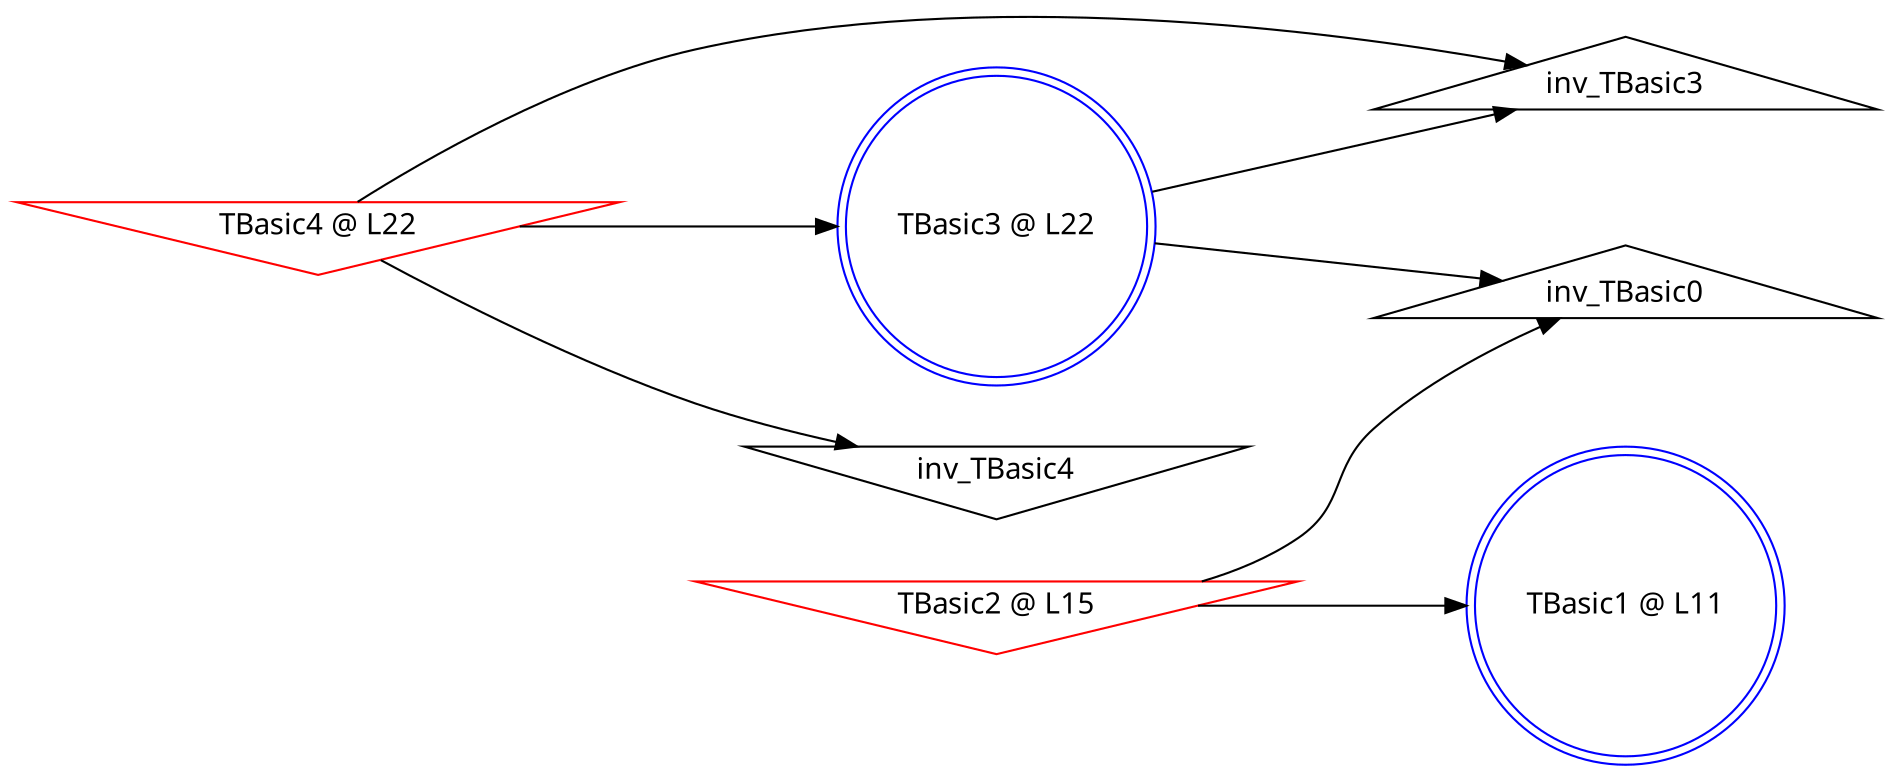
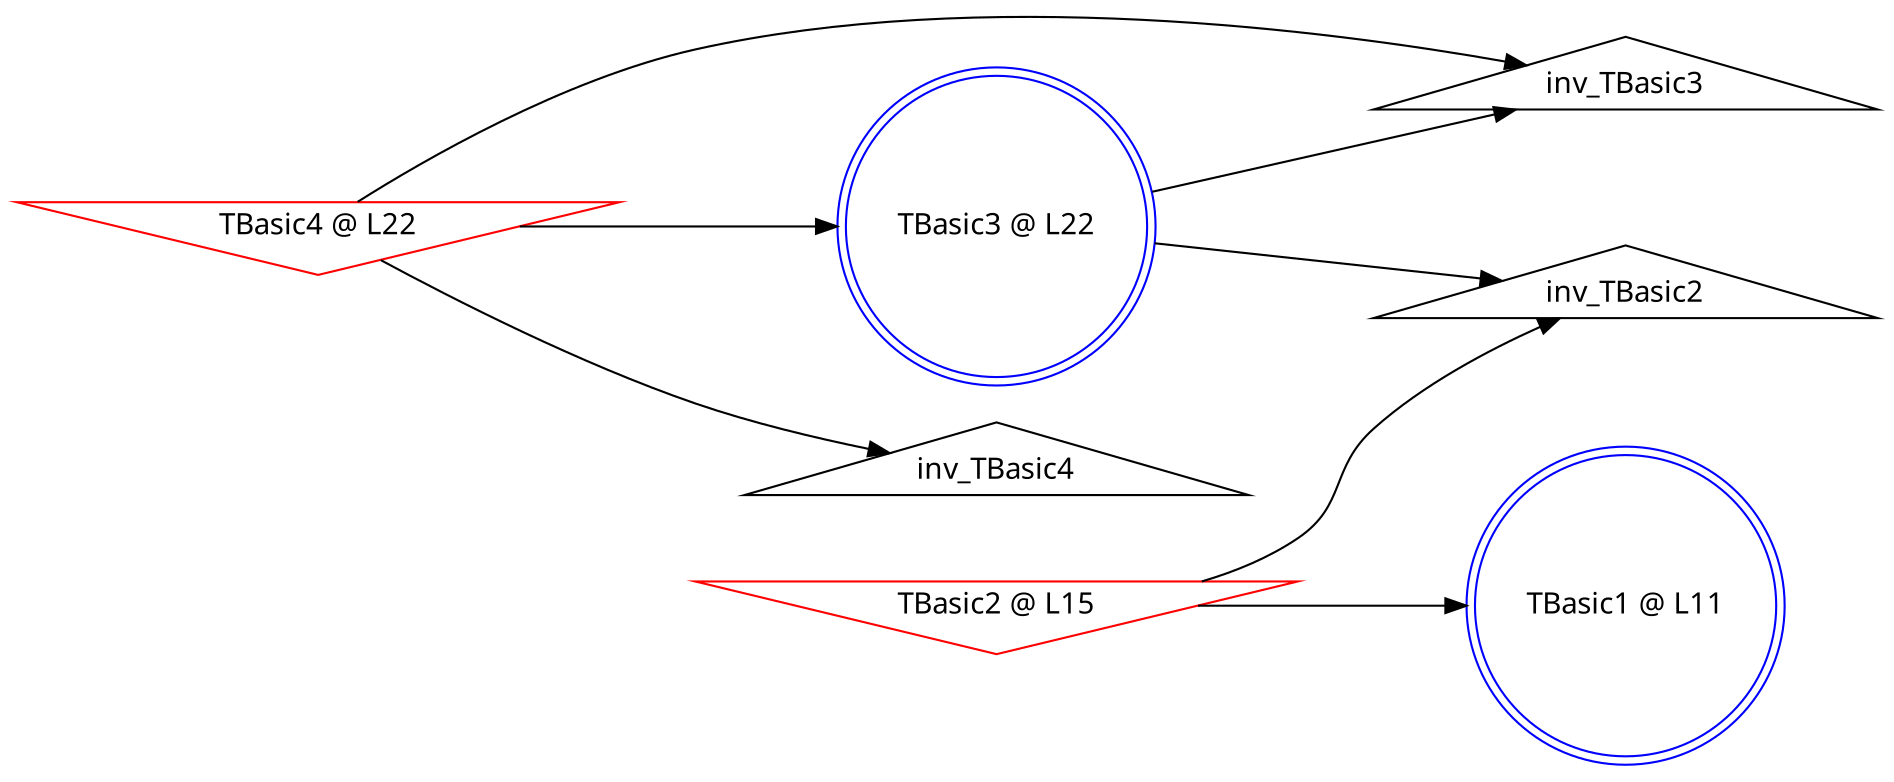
(1626, 294) -> (1626, 294)
(997, 471) -> (997, 471)
